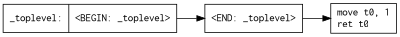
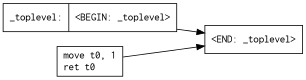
(313, 18) -> (160, 52)
